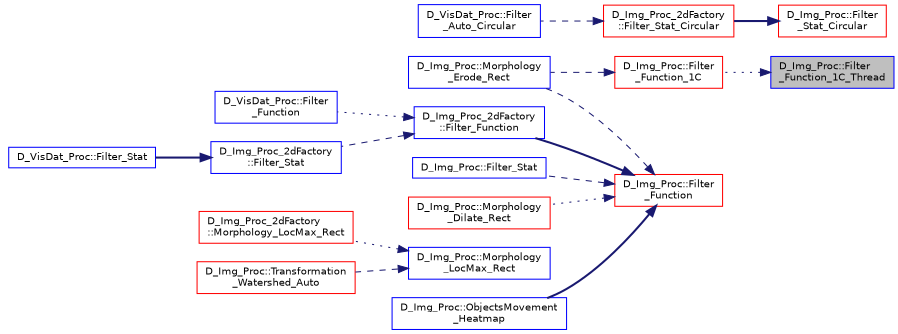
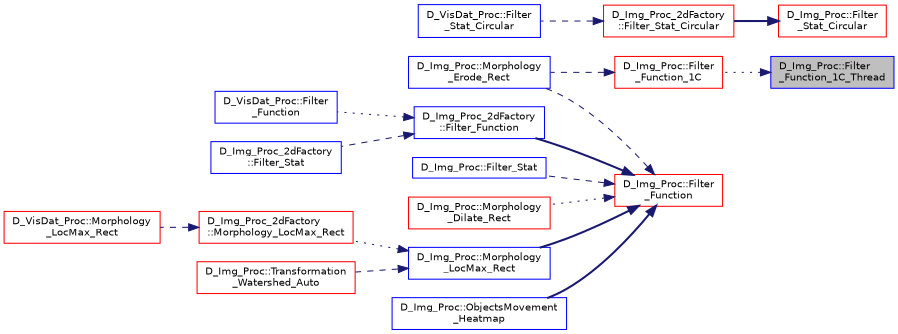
(479, 21) -> (479, 21)
(82, 158) -> none
none -> (82, 227)
none -> (585, 231)
